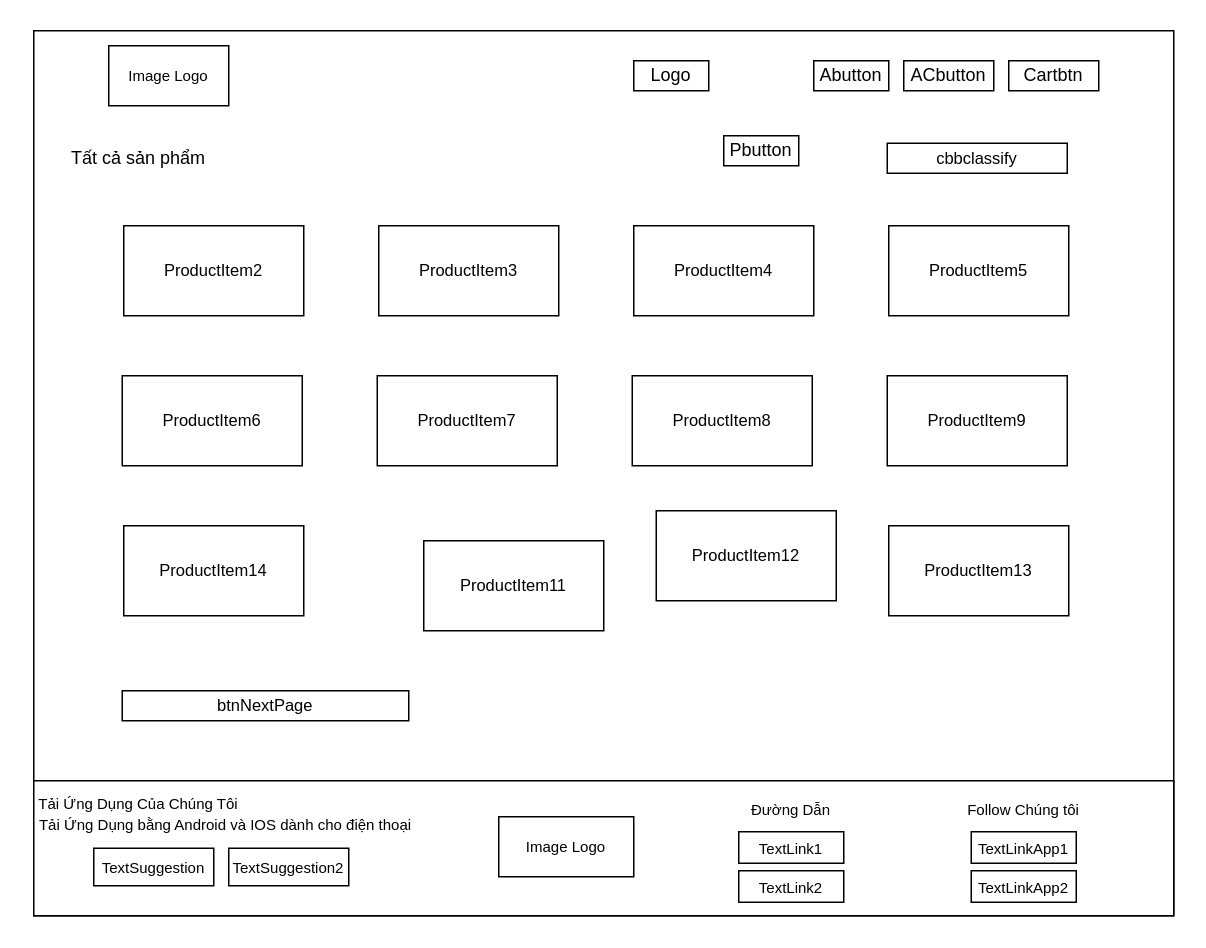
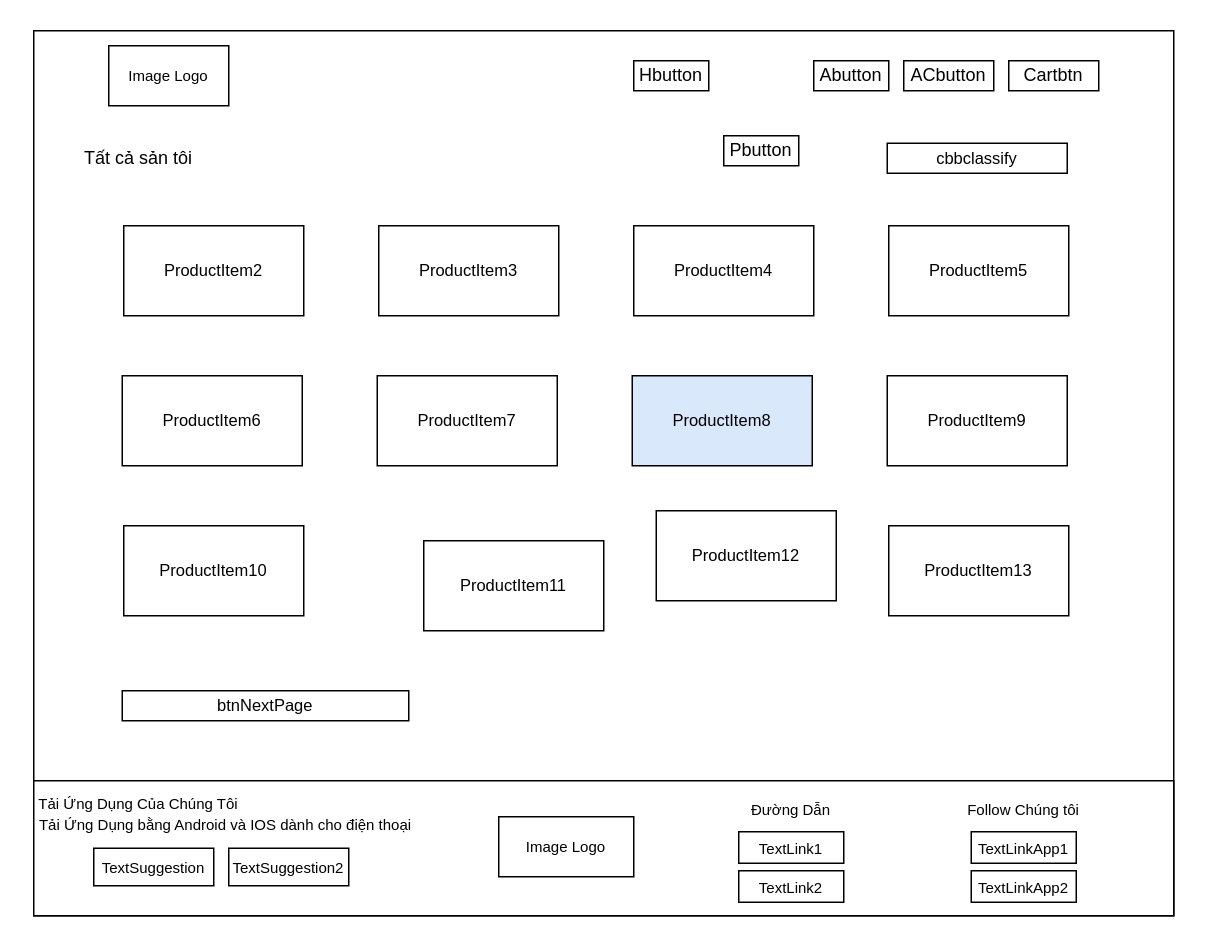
(671, 76) -> (671, 76)
(139, 158) -> (139, 158)
(722, 421) -> (722, 421)
(214, 571) -> (214, 571)
